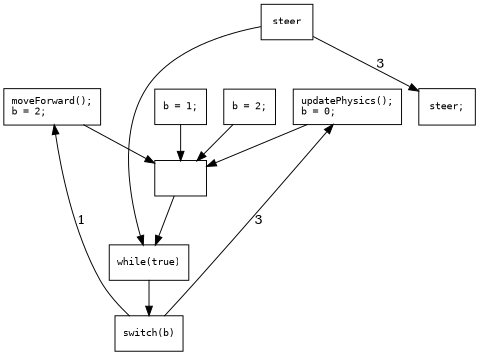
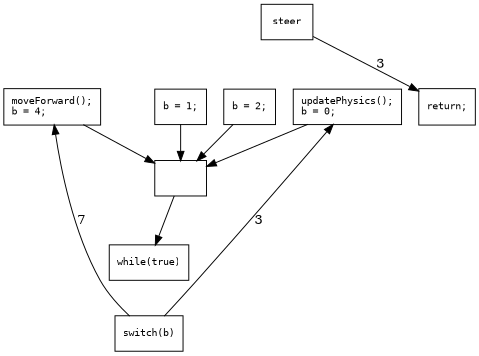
(142, 97) -> none
(447, 107) -> (447, 107)
(29, 112) -> (29, 112)
(82, 220) -> (82, 220)
(149, 293) -> none
